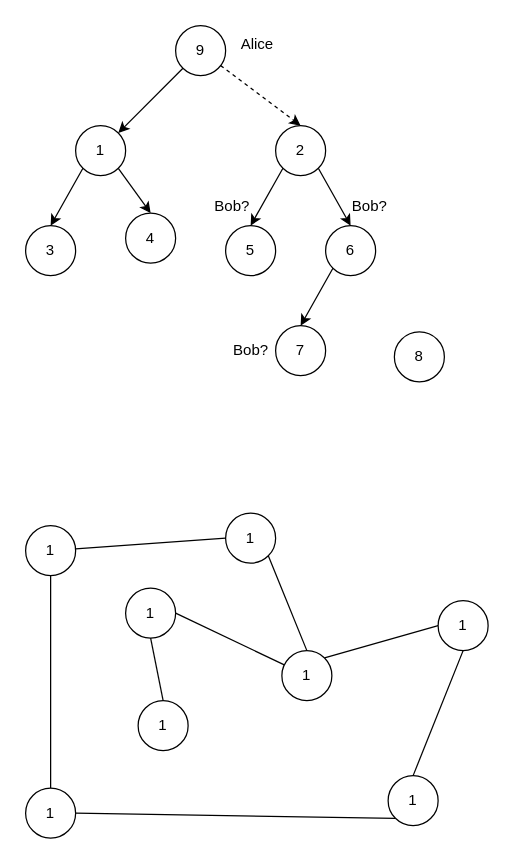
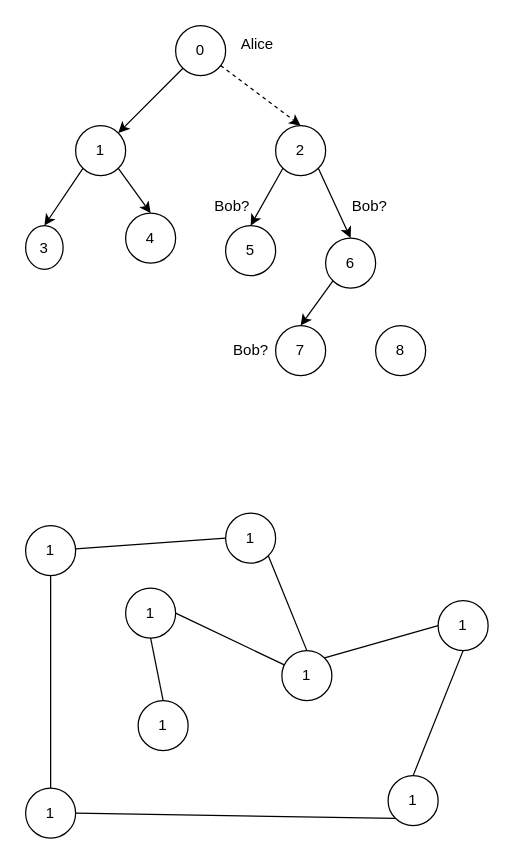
(201, 51) -> (201, 51)
(51, 251) -> (44, 248)
(351, 251) -> (351, 263)
(419, 357) -> (401, 351)
